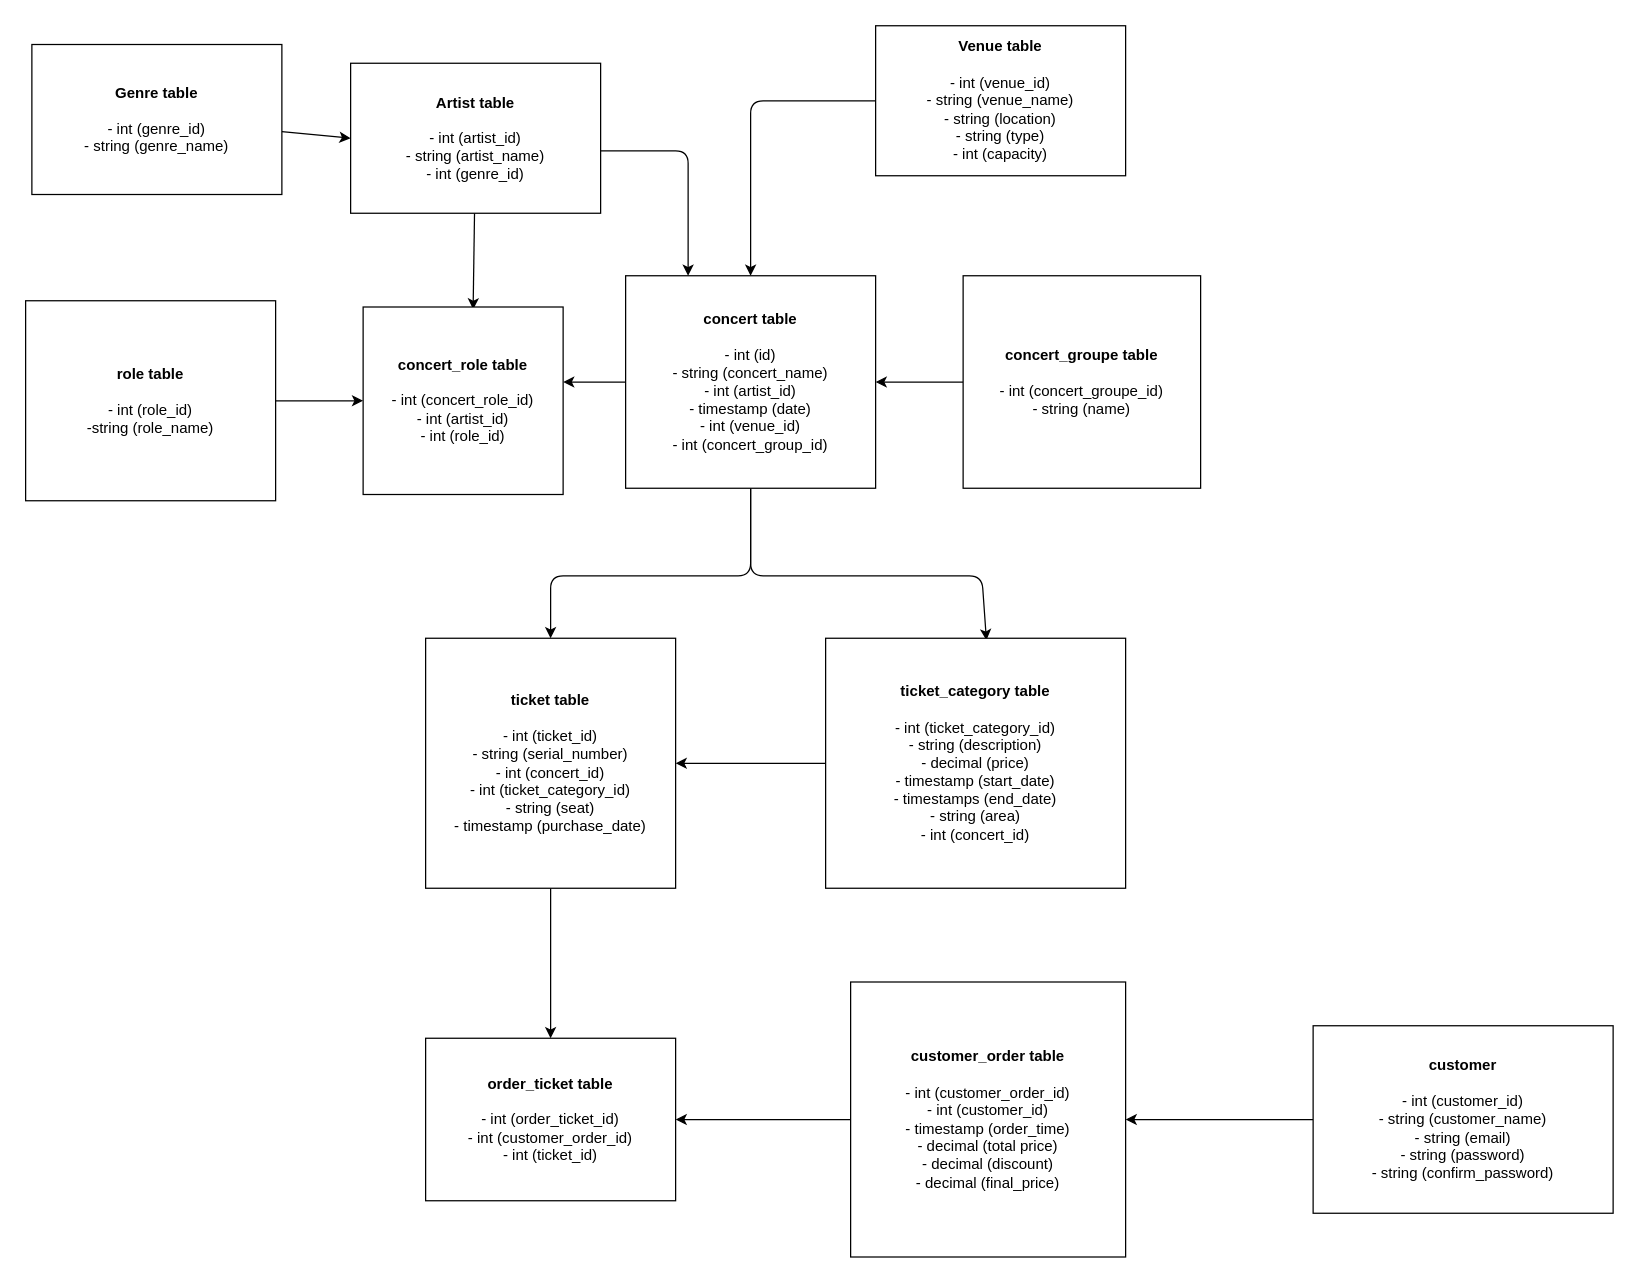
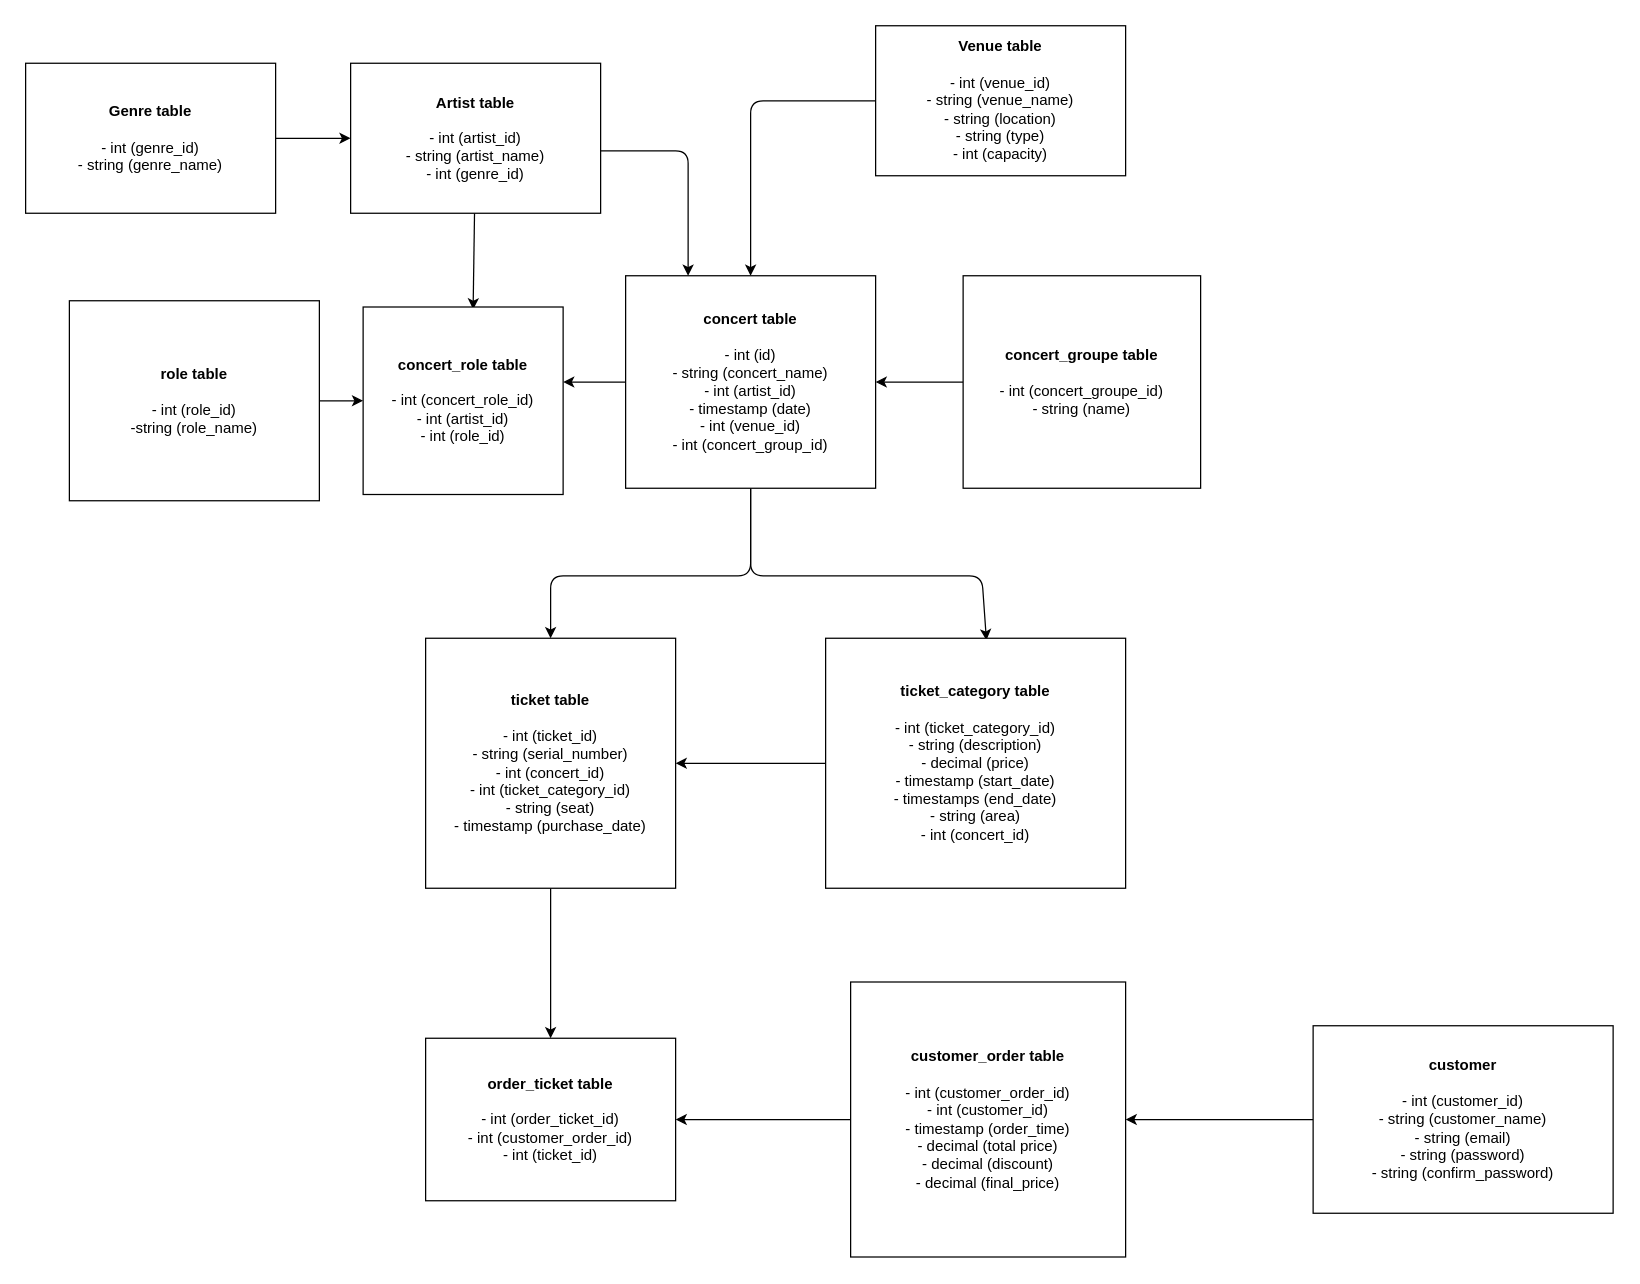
(157, 119) -> (151, 138)
(151, 401) -> (194, 401)
